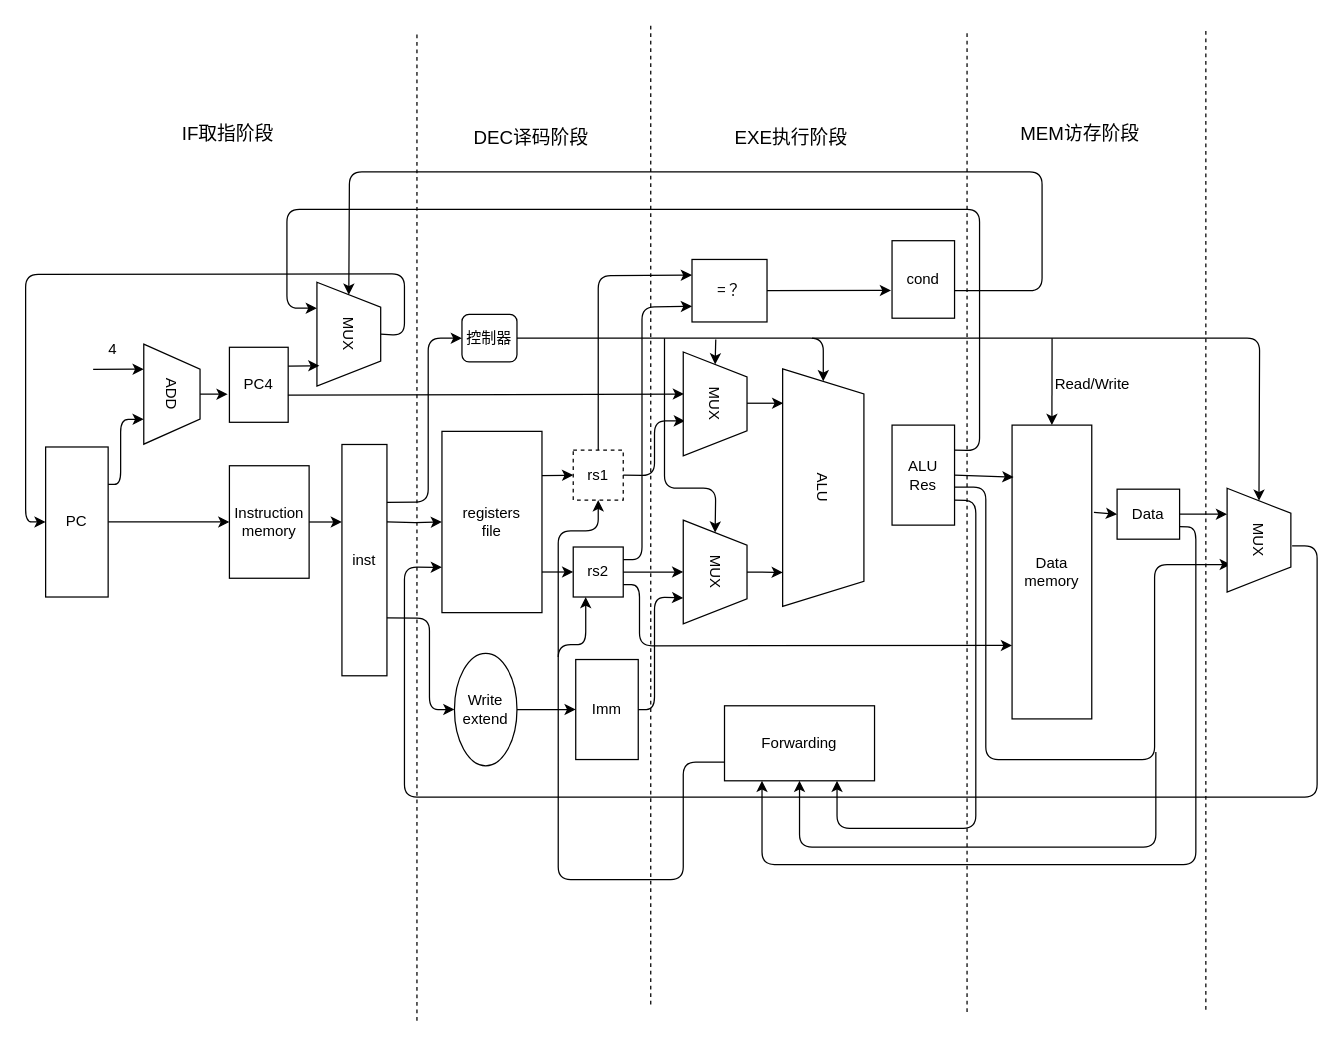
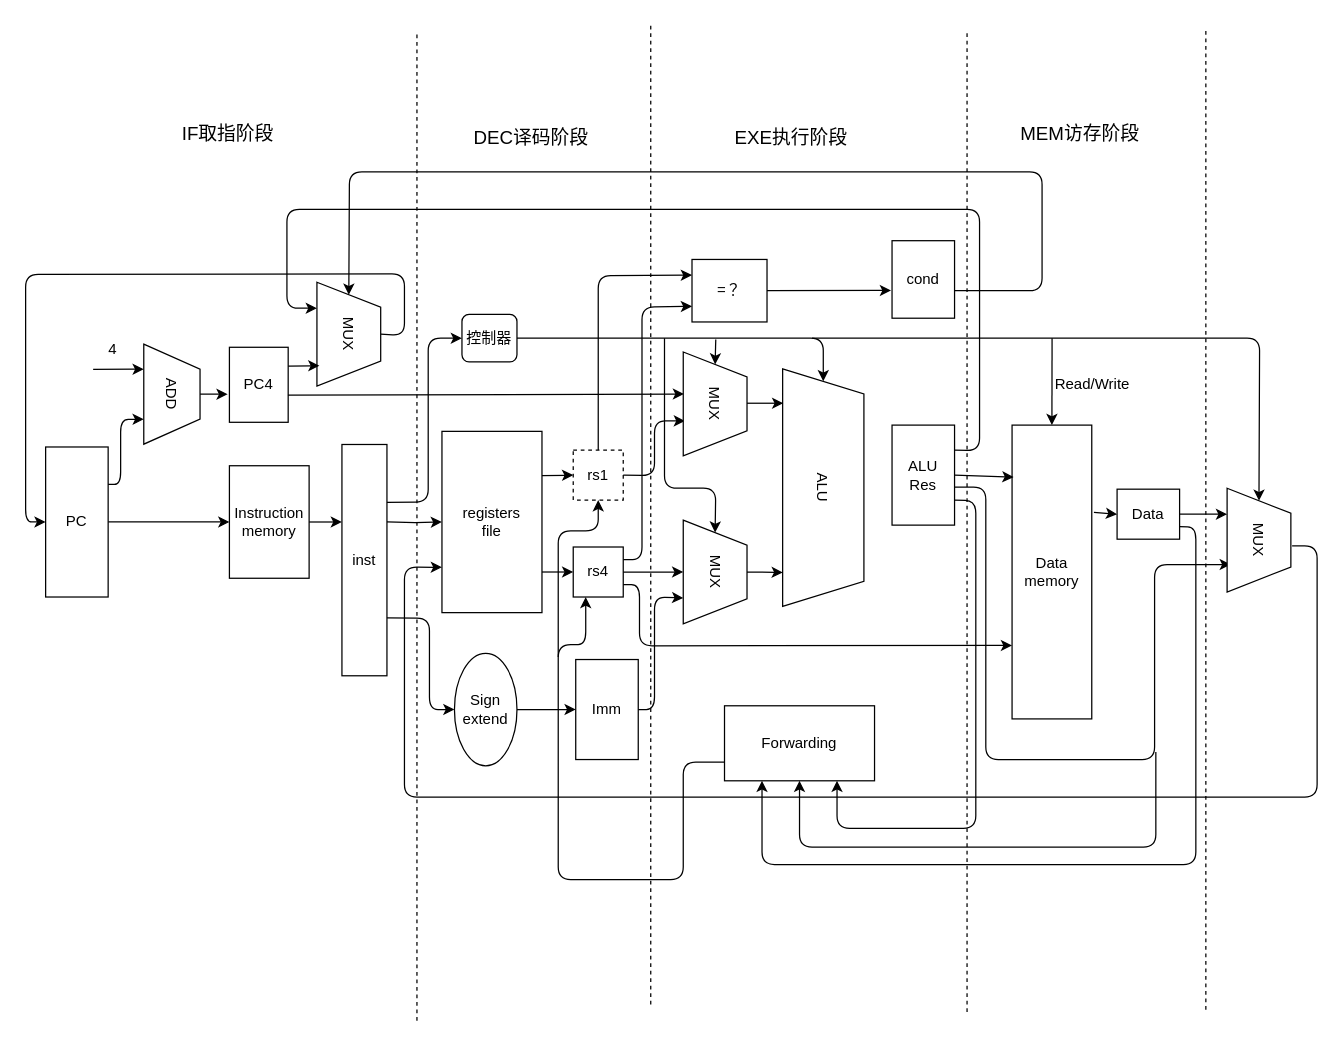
(598, 572) -> (598, 572)
(486, 709) -> (486, 709)
